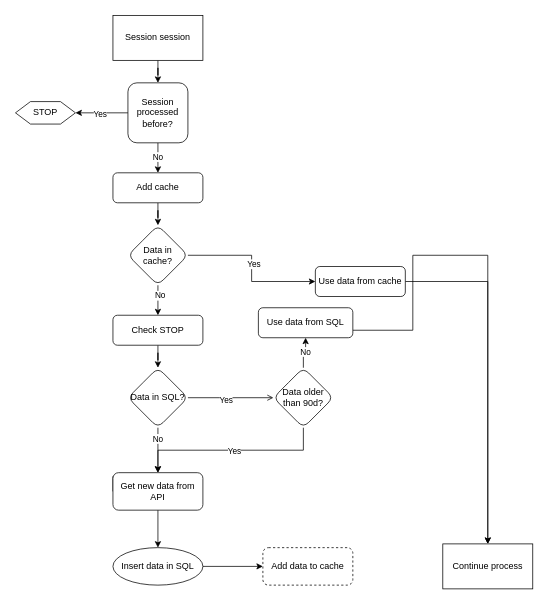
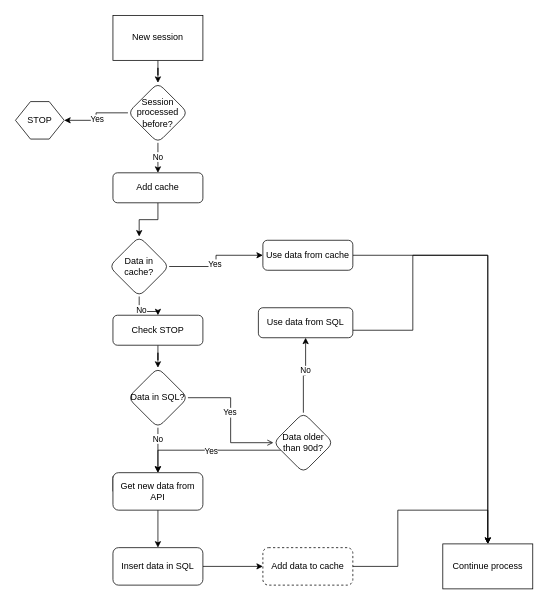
(158, 38) -> (158, 38)
(45, 113) -> (40, 120)
(158, 113) -> (158, 113)
(158, 255) -> (139, 267)
(360, 282) -> (308, 255)
(303, 398) -> (303, 443)
none -> (398, 517)
(158, 567) -> (158, 567)
